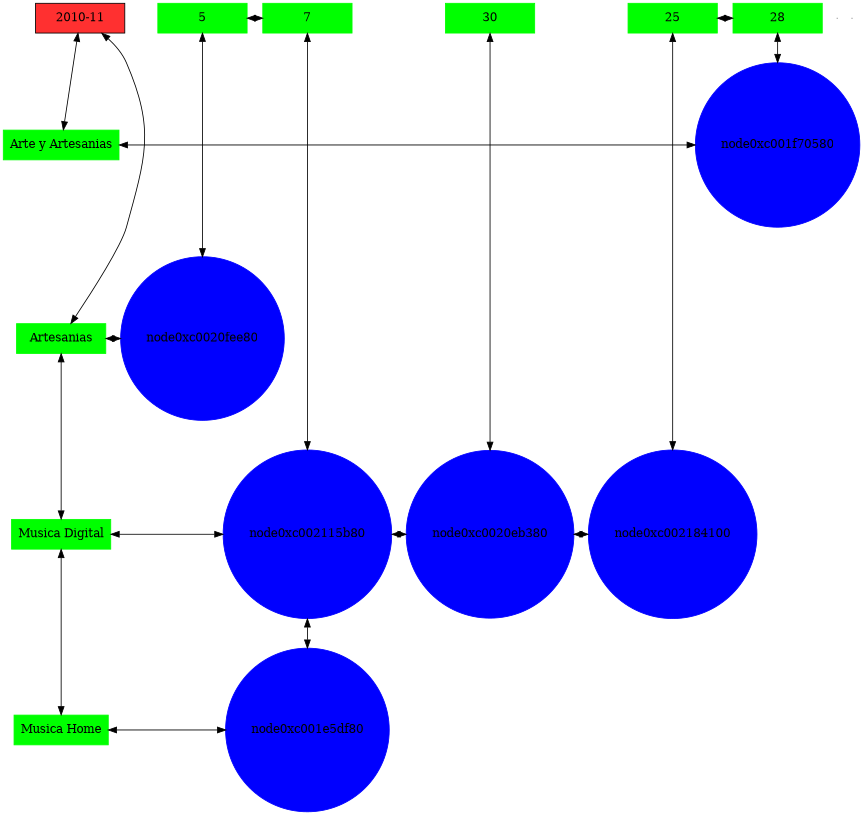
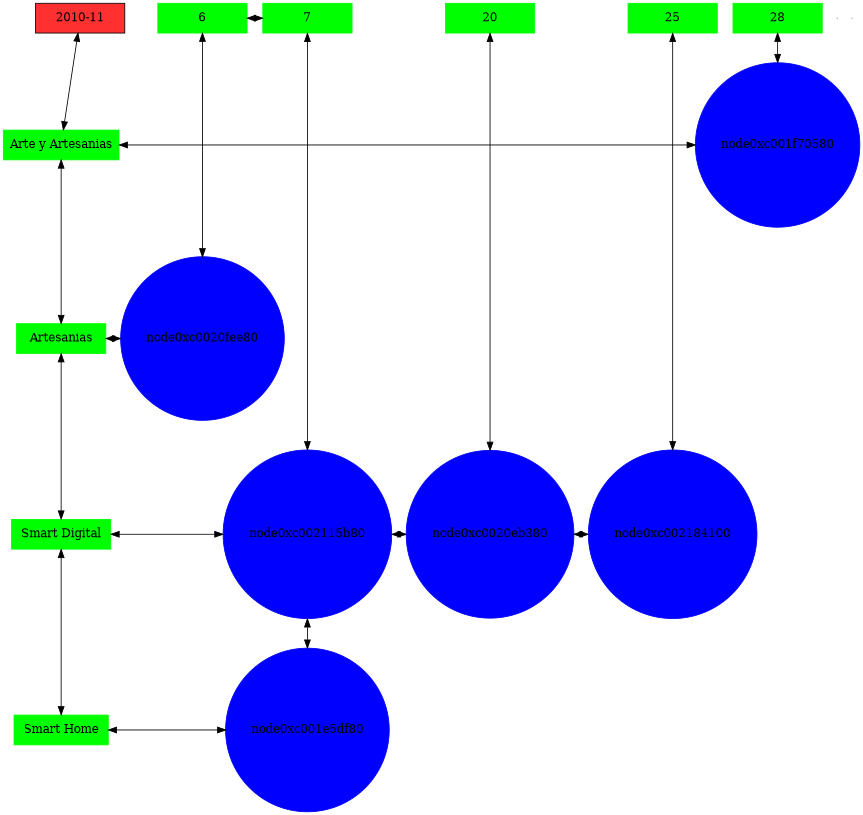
(202, 18) -> (202, 18)
(490, 18) -> (490, 18)
(726, 18) -> none
(139, 181) -> (61, 242)
(61, 534) -> (61, 534)
(61, 730) -> (61, 730)
